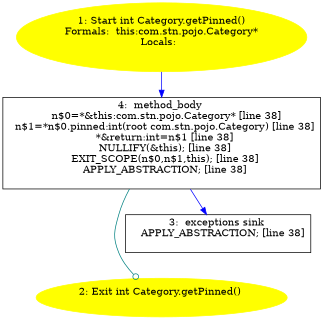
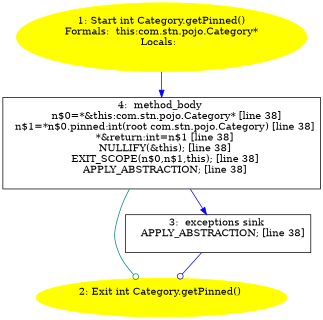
none -> (192, 263)
